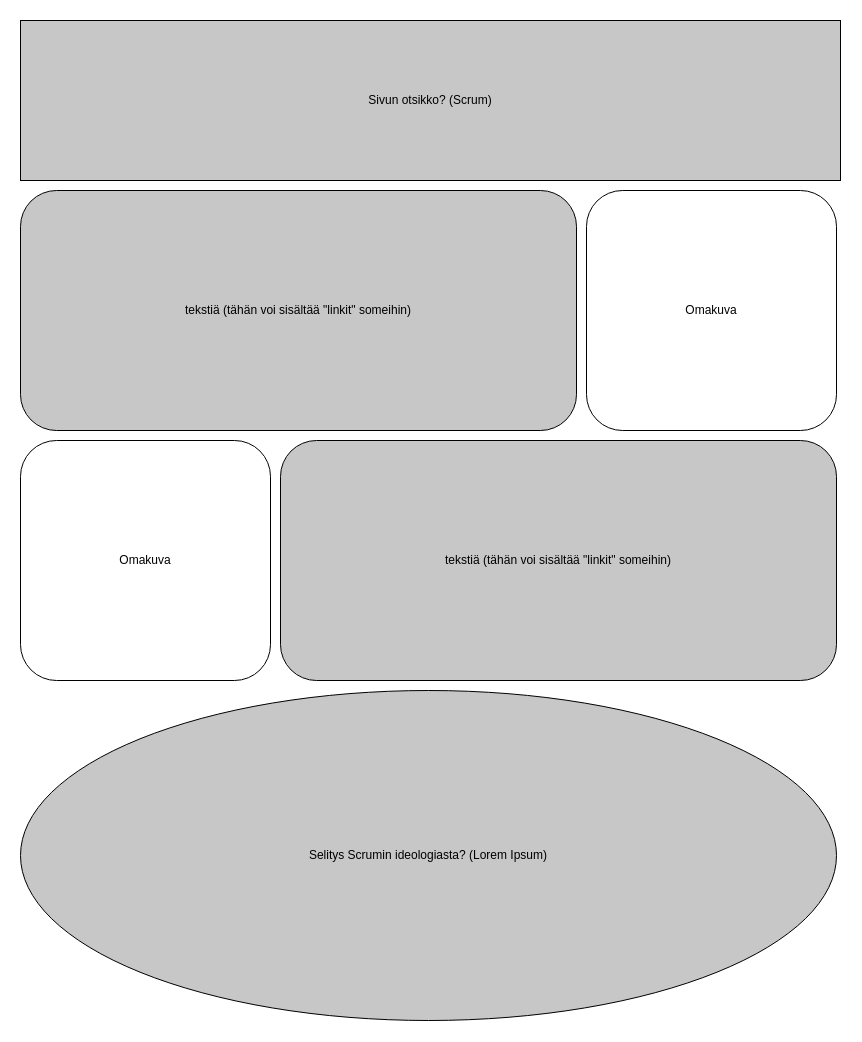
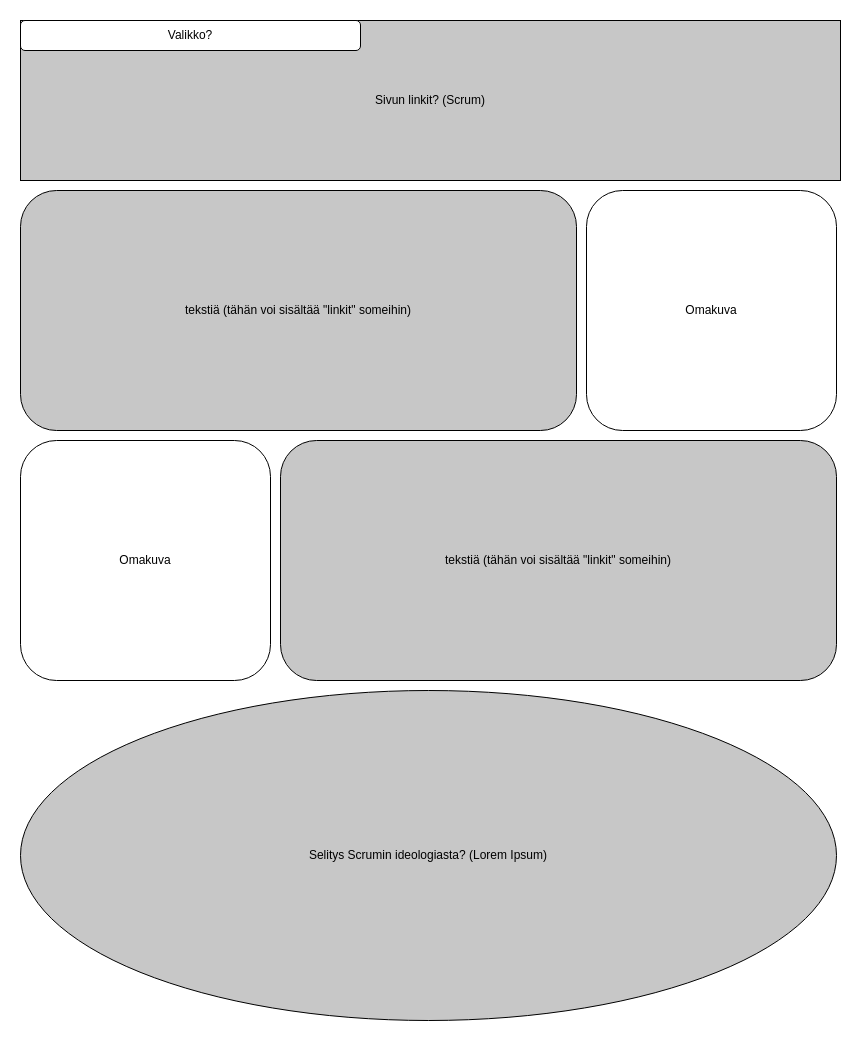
none -> (191, 36)
(431, 101) -> (431, 101)
